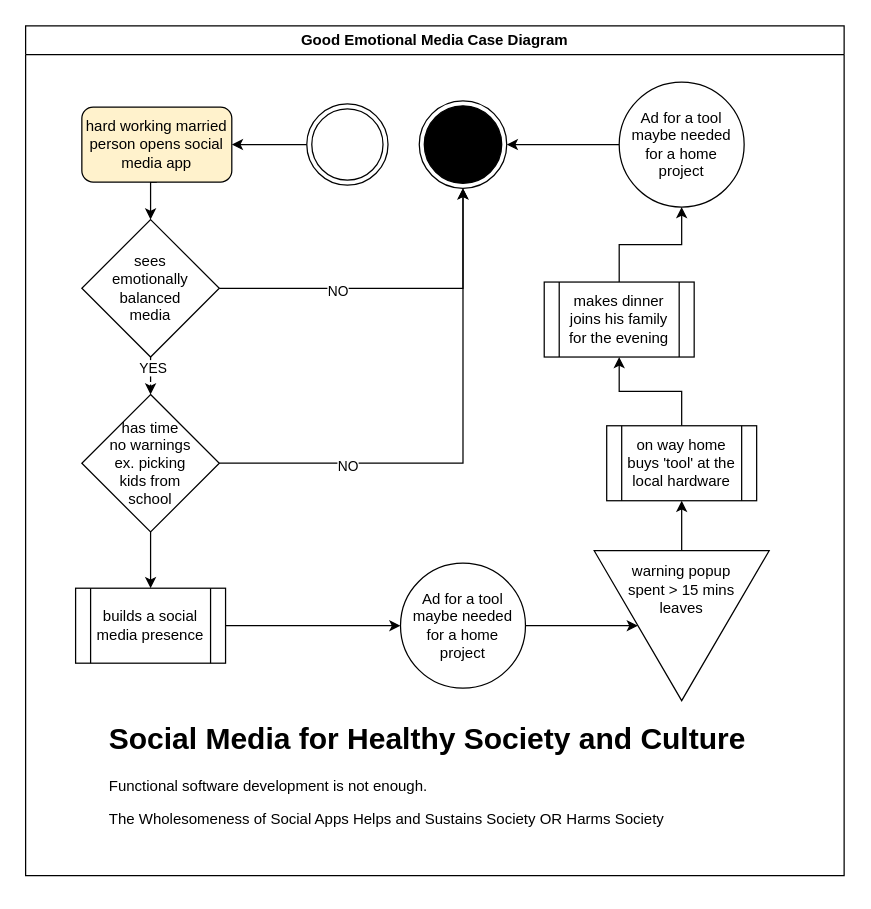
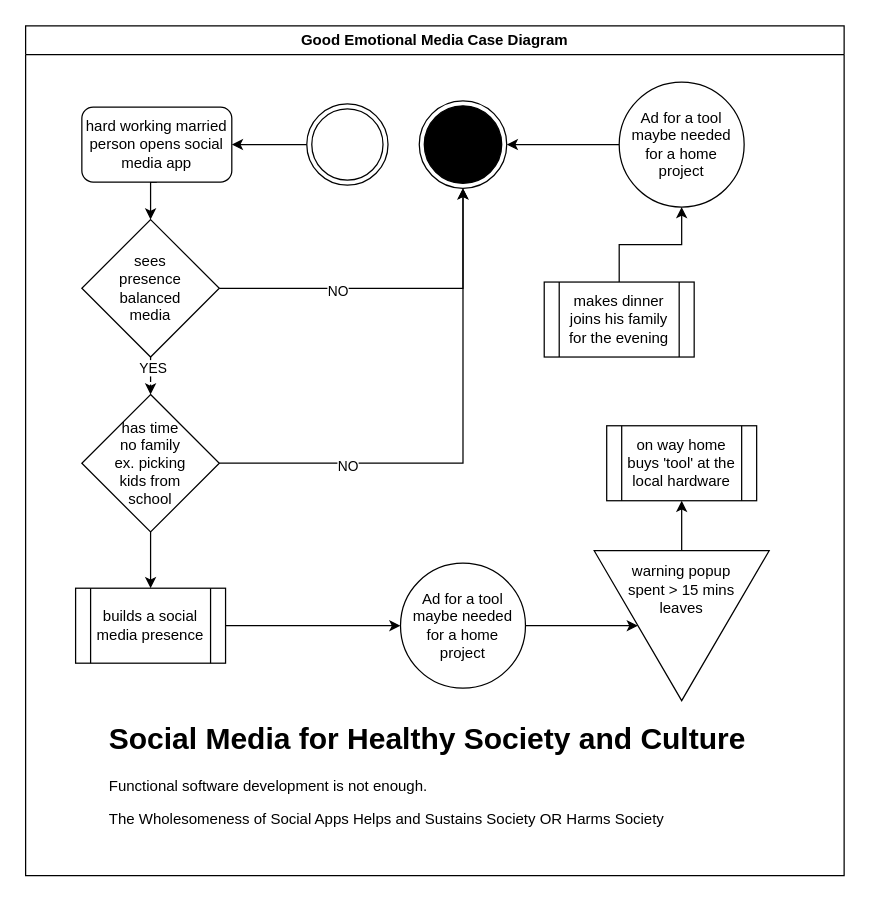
(157, 144) -> (157, 144)
(151, 288) -> (151, 288)
(655, 391) -> none
(151, 463) -> (151, 463)
